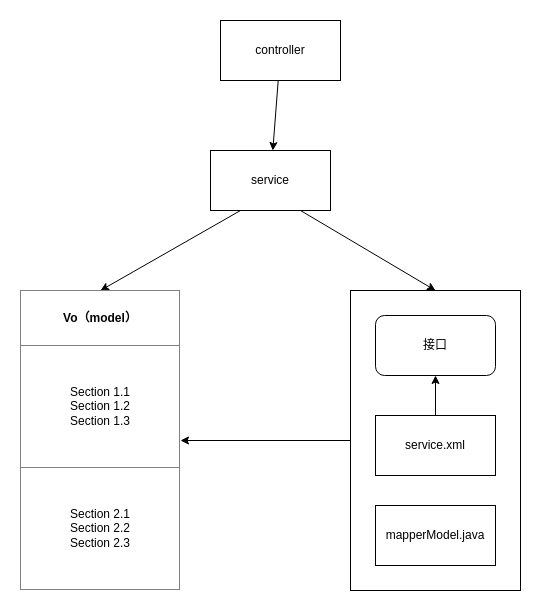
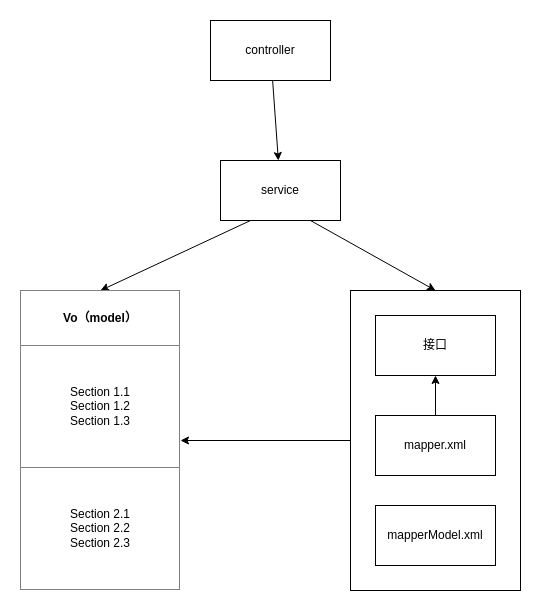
(281, 51) -> (271, 51)
(271, 181) -> (281, 191)
(436, 346) -> (436, 346)
(436, 446) -> (436, 446)
(436, 536) -> (436, 536)
